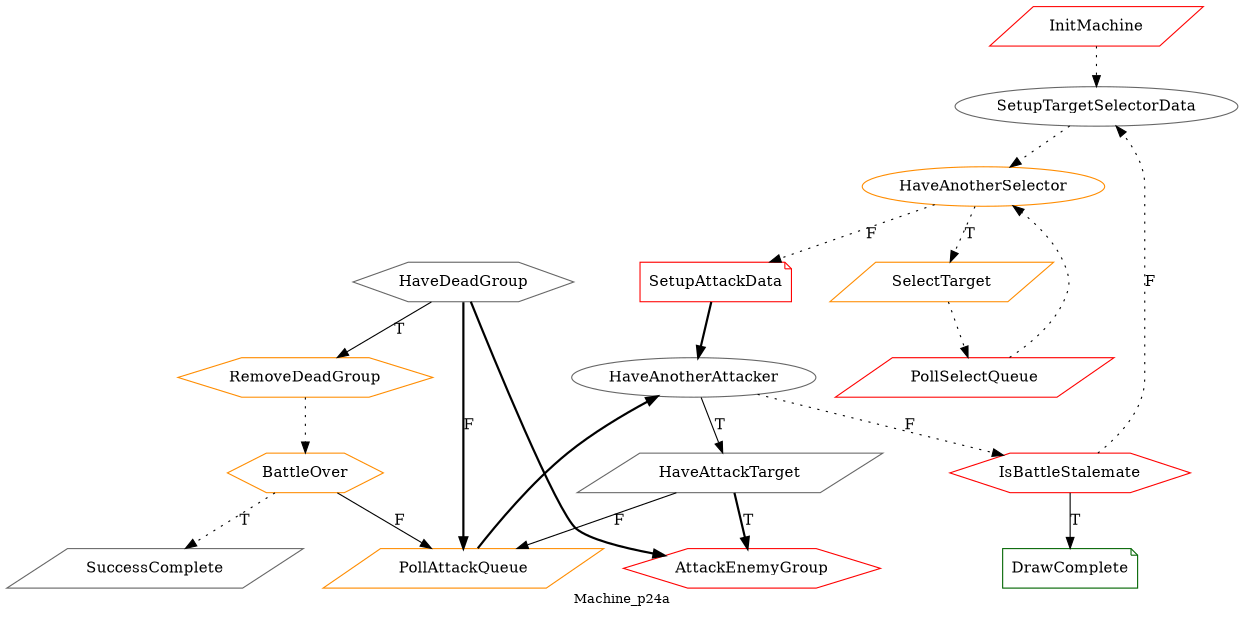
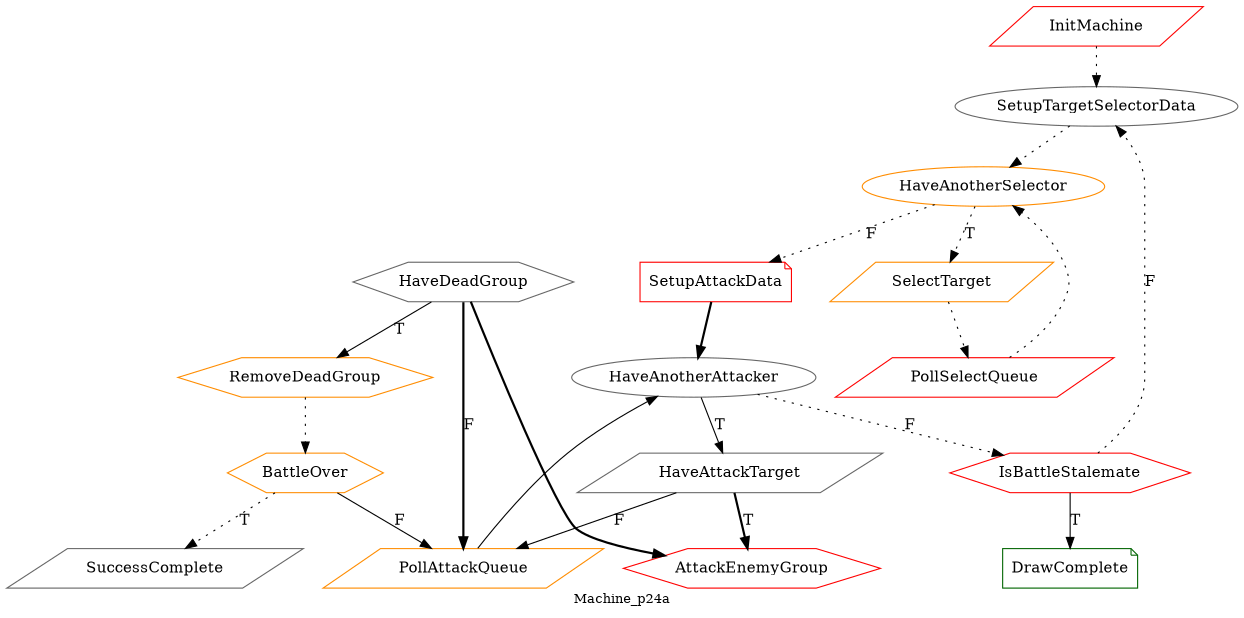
(554, 465) -> (554, 465)
